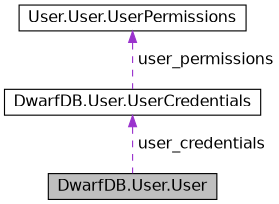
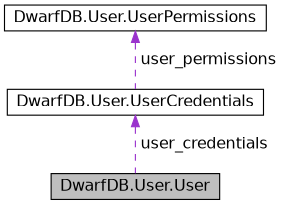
(133, 18) -> (135, 18)
